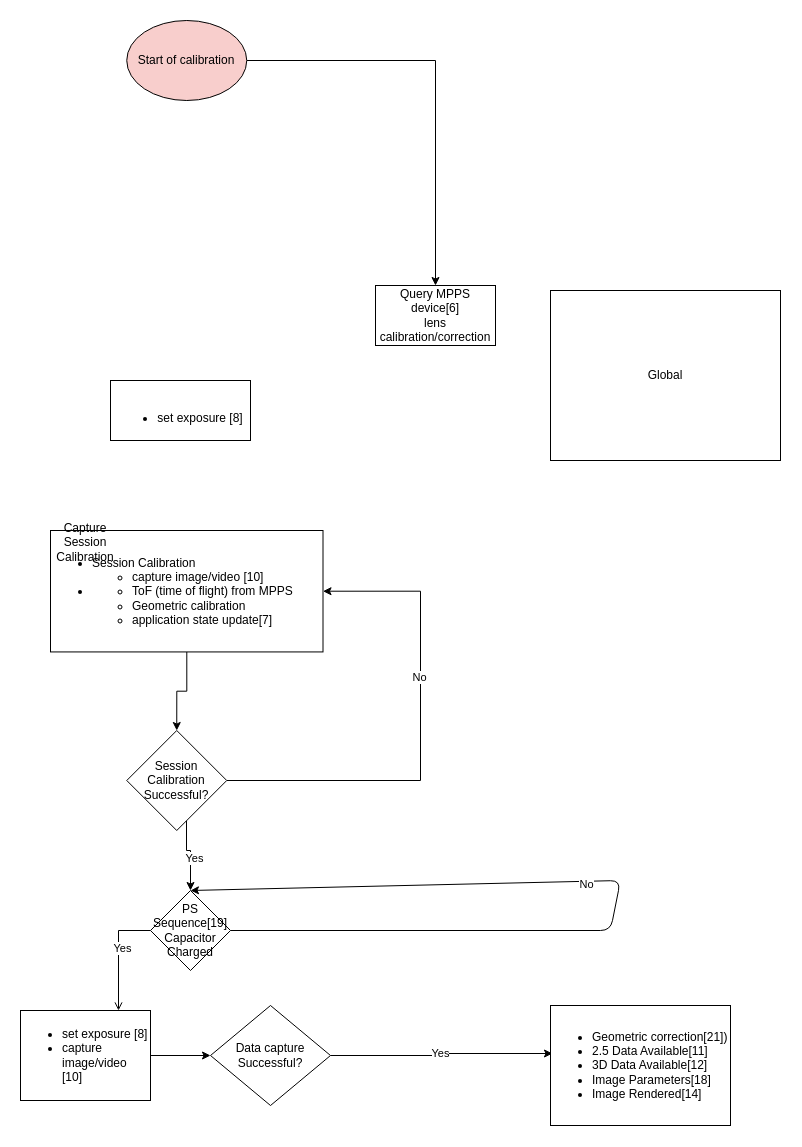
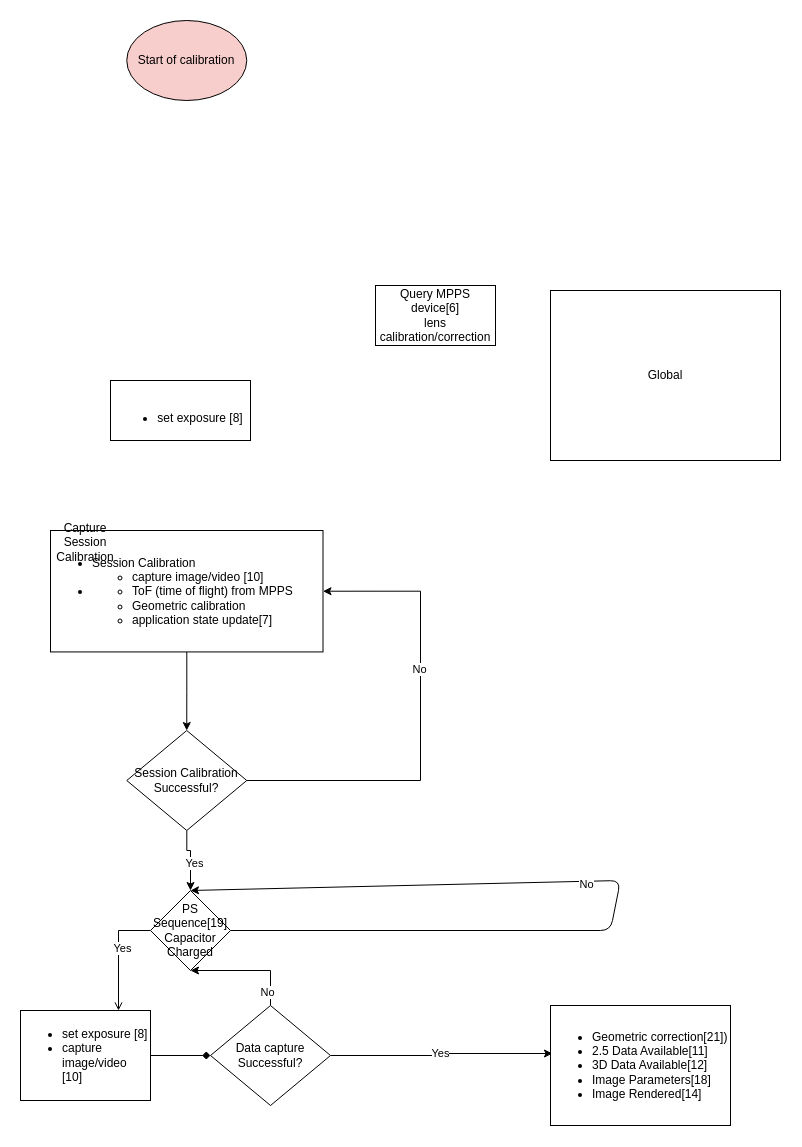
(436, 76) -> none
(177, 781) -> (187, 781)
none -> (251, 971)
(202, 1056) -> (201, 1056)
